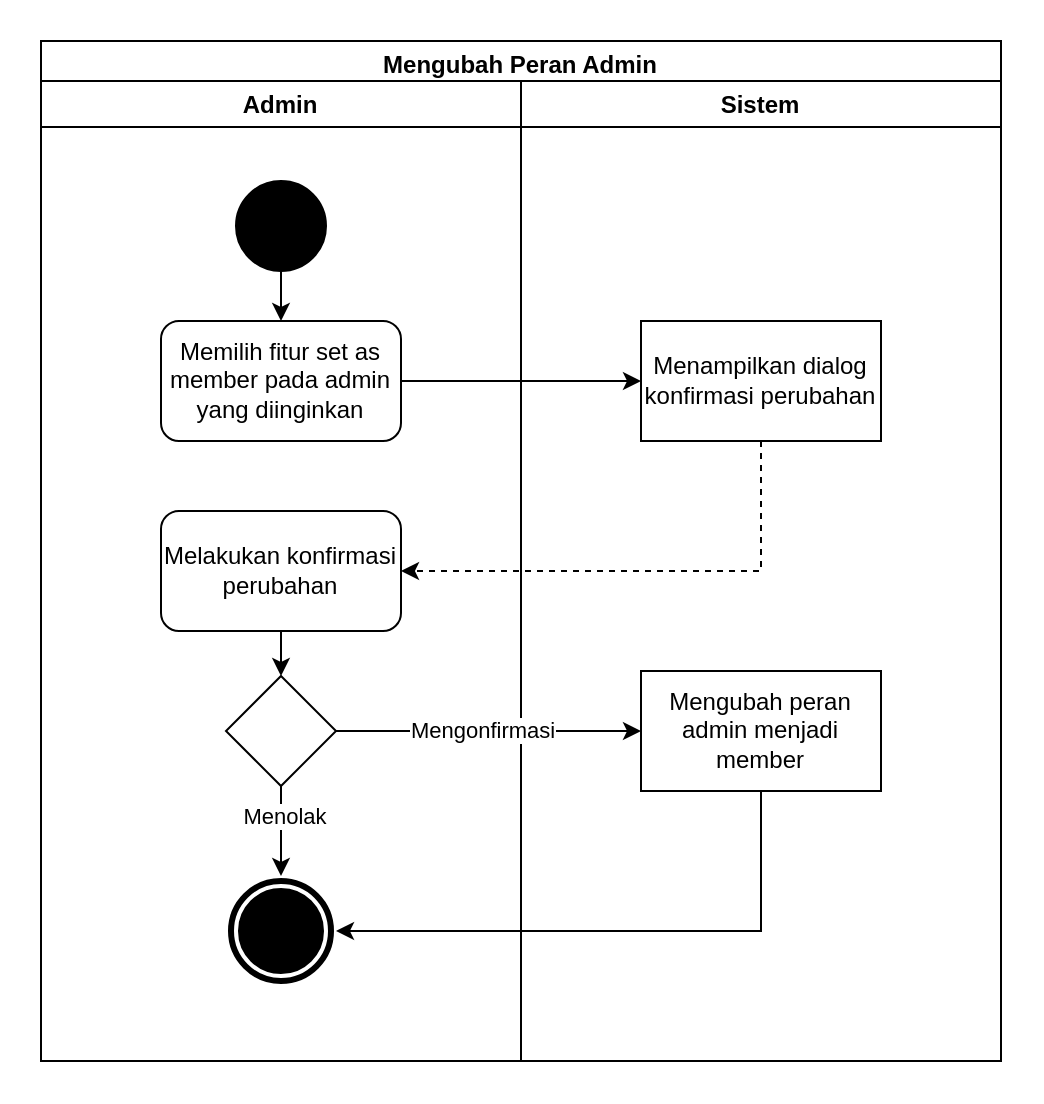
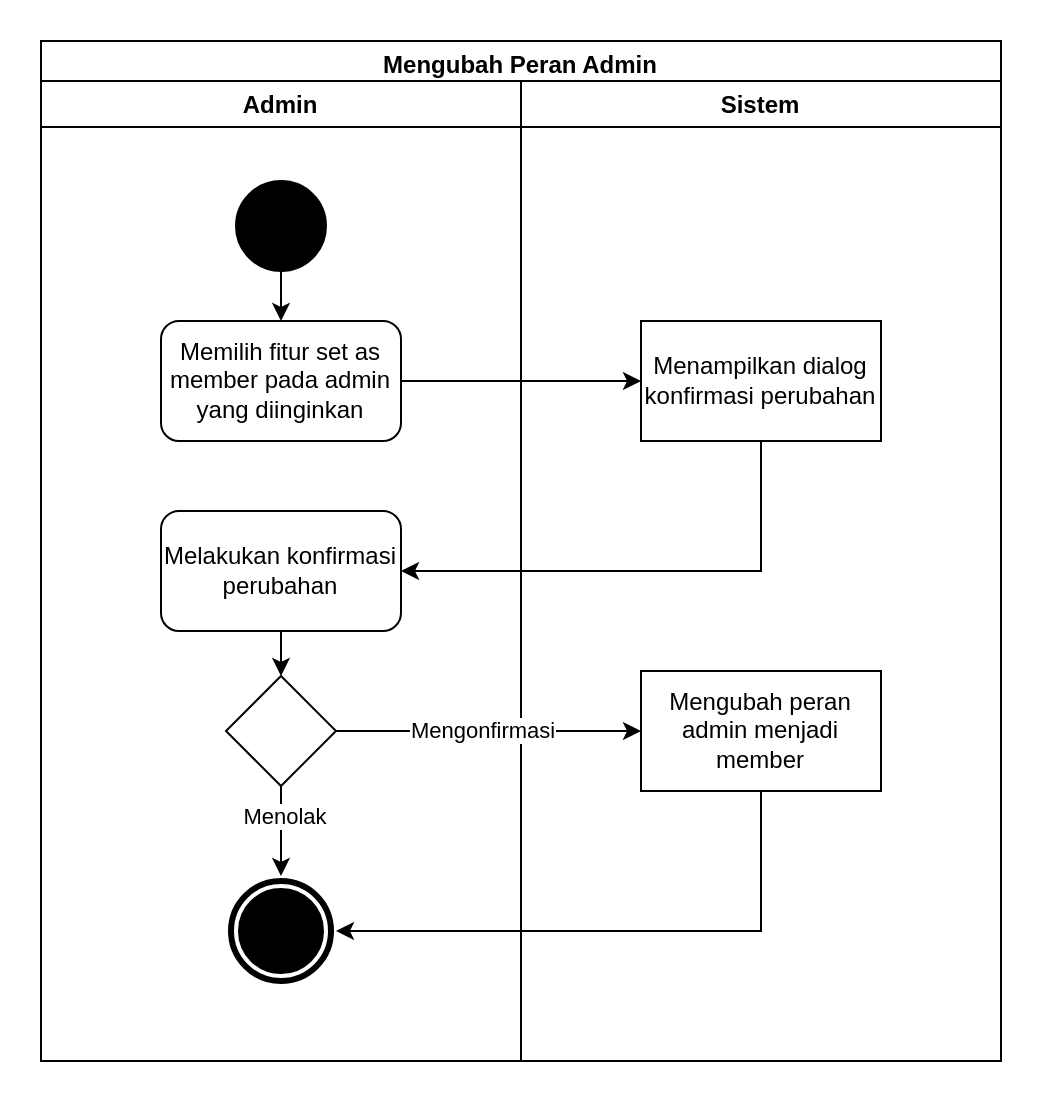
(706, 571) -> (706, 571)
